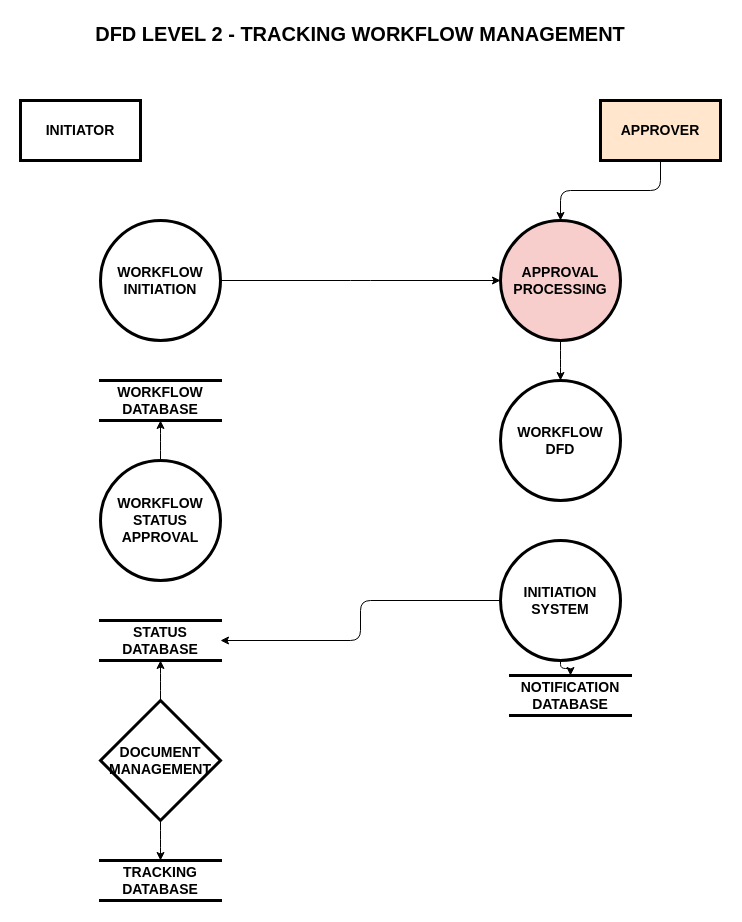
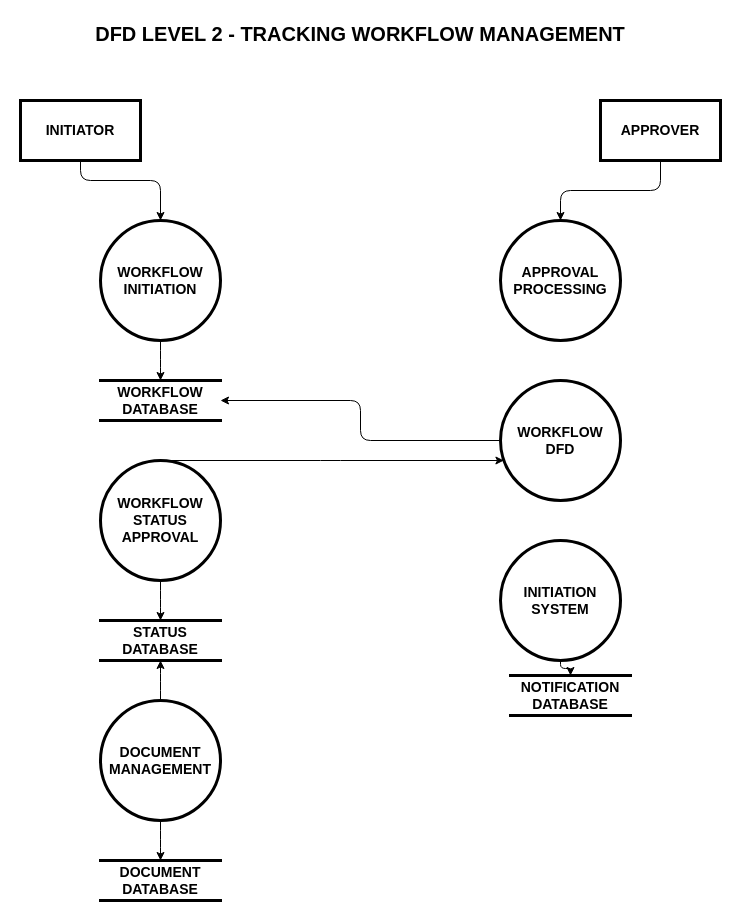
(661, 131) -> (661, 131)
none -> (127, 181)
(357, 281) -> none
(561, 281) -> (561, 281)
none -> (161, 356)
(561, 356) -> none
none -> (361, 425)
(161, 445) -> (335, 461)
none -> (161, 596)
(361, 617) -> none
(161, 761) -> (161, 761)
(161, 881) -> (161, 881)
